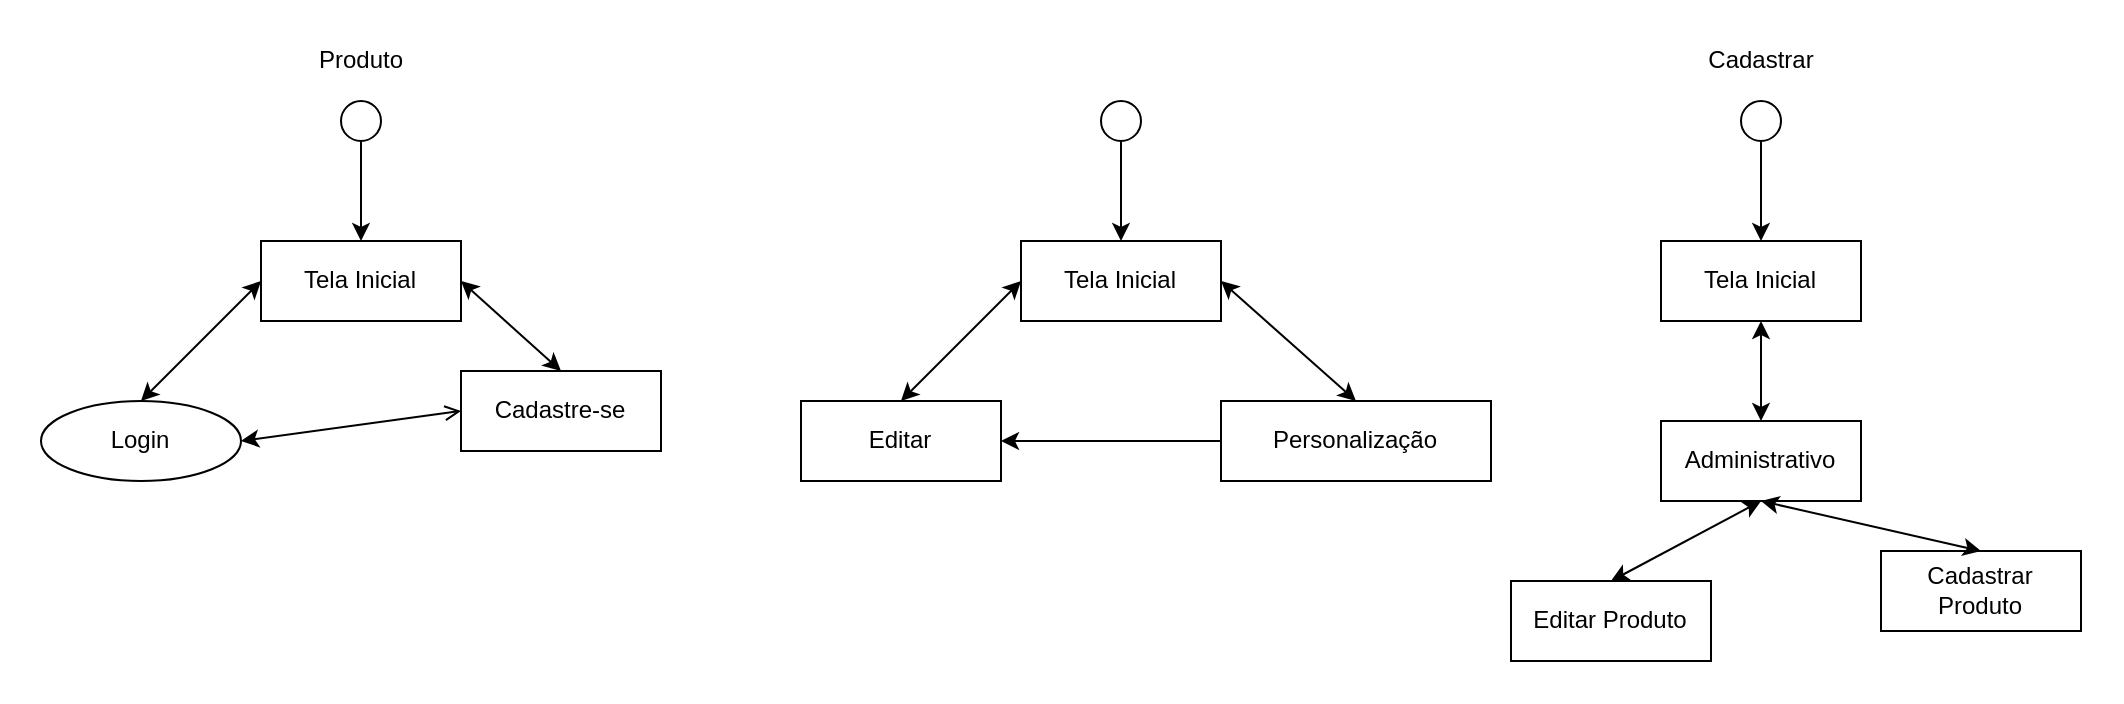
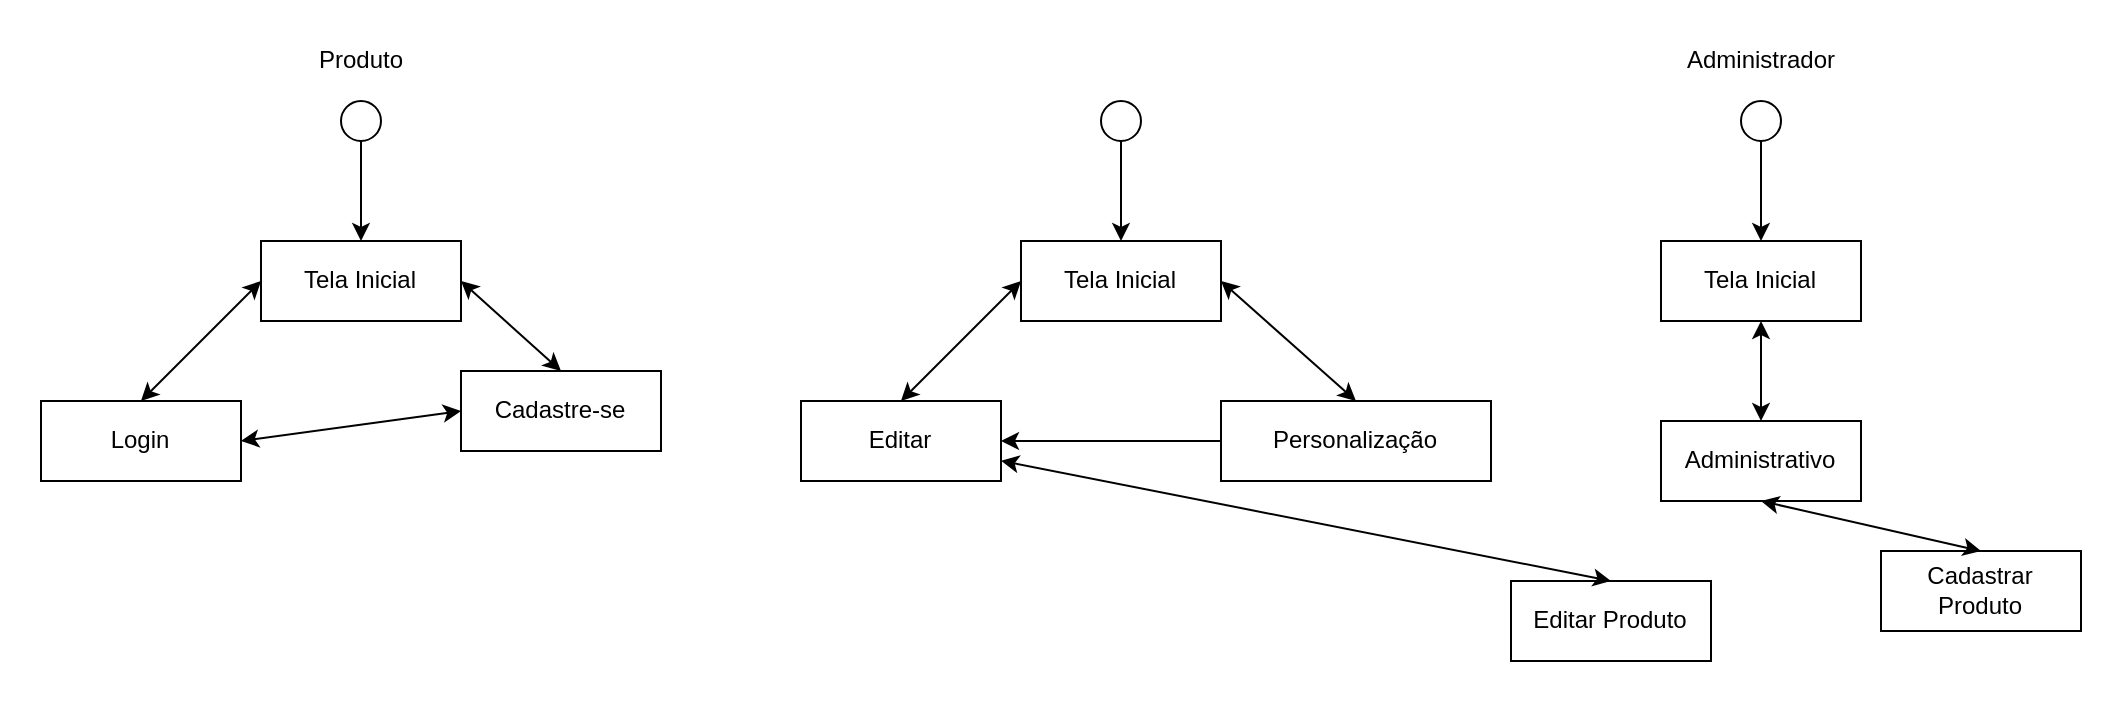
(1762, 61) -> (1762, 61)
(449, 413) -> (446, 413)
(141, 441) -> (141, 441)
(1686, 541) -> (1306, 521)
